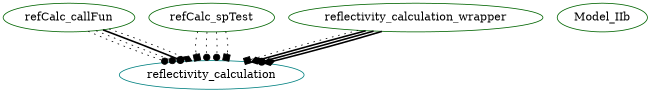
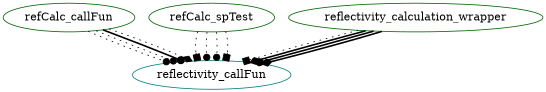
(602, 18) -> none
(212, 75) -> (212, 75)
